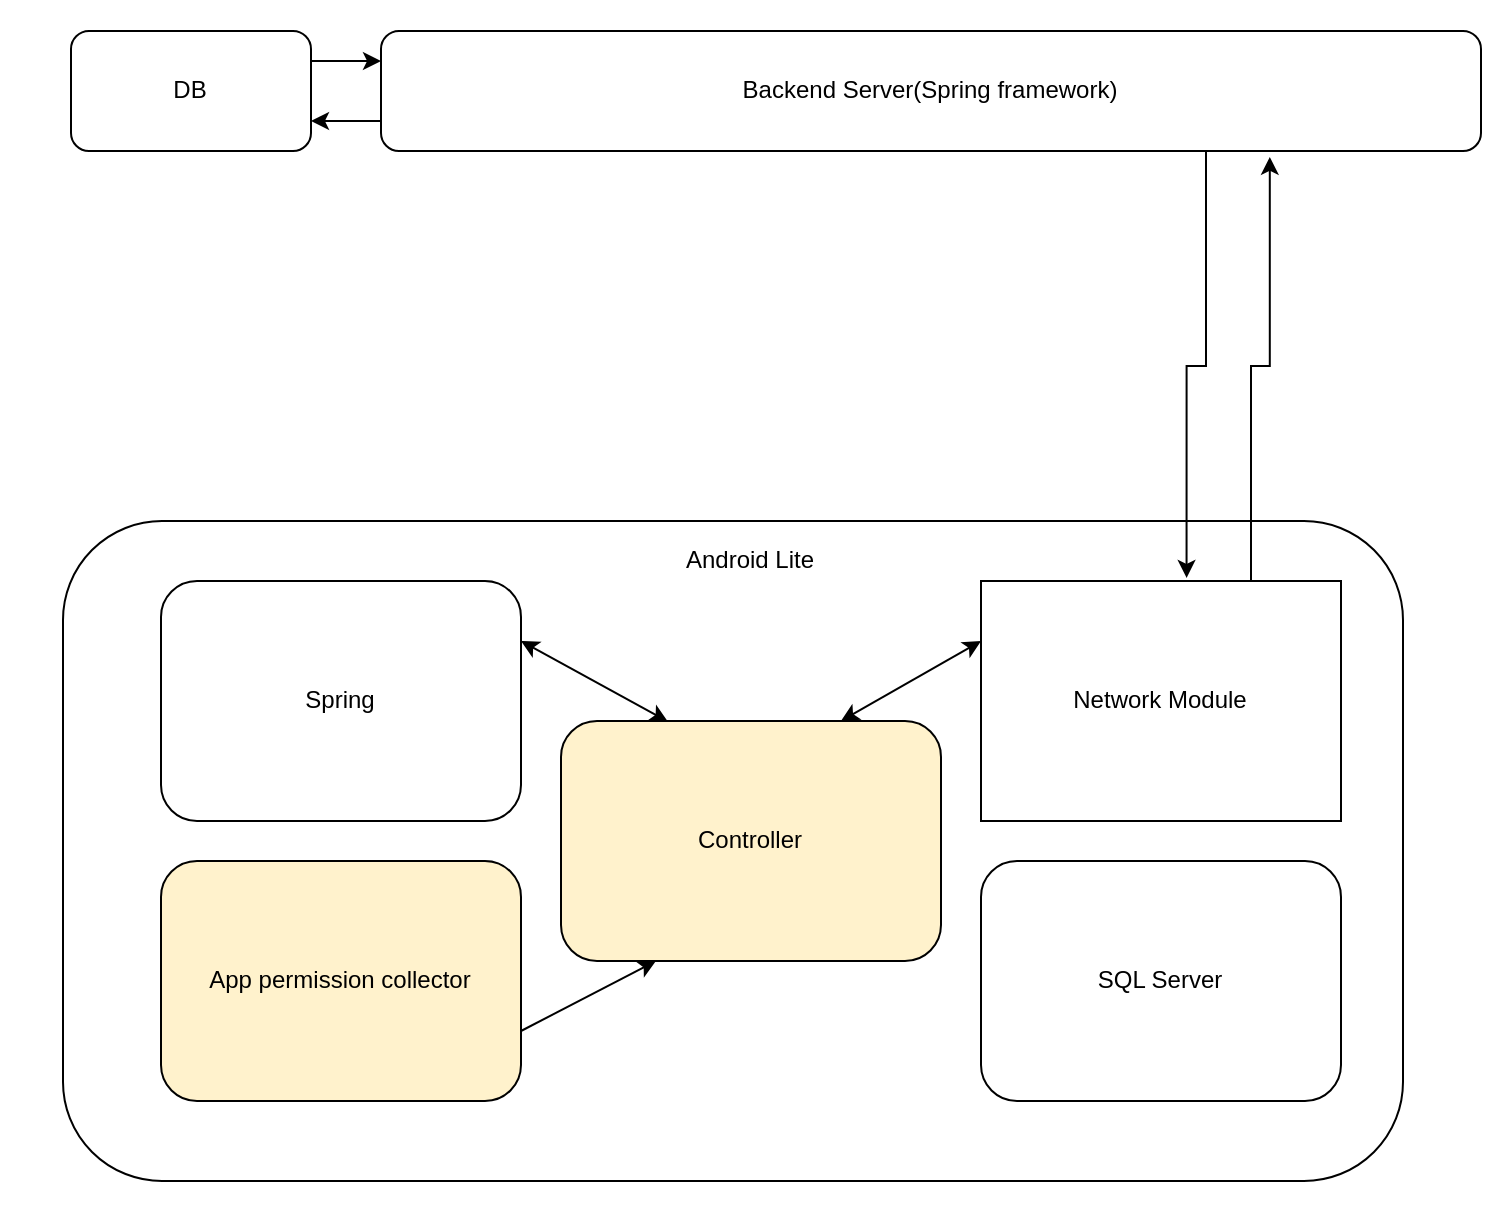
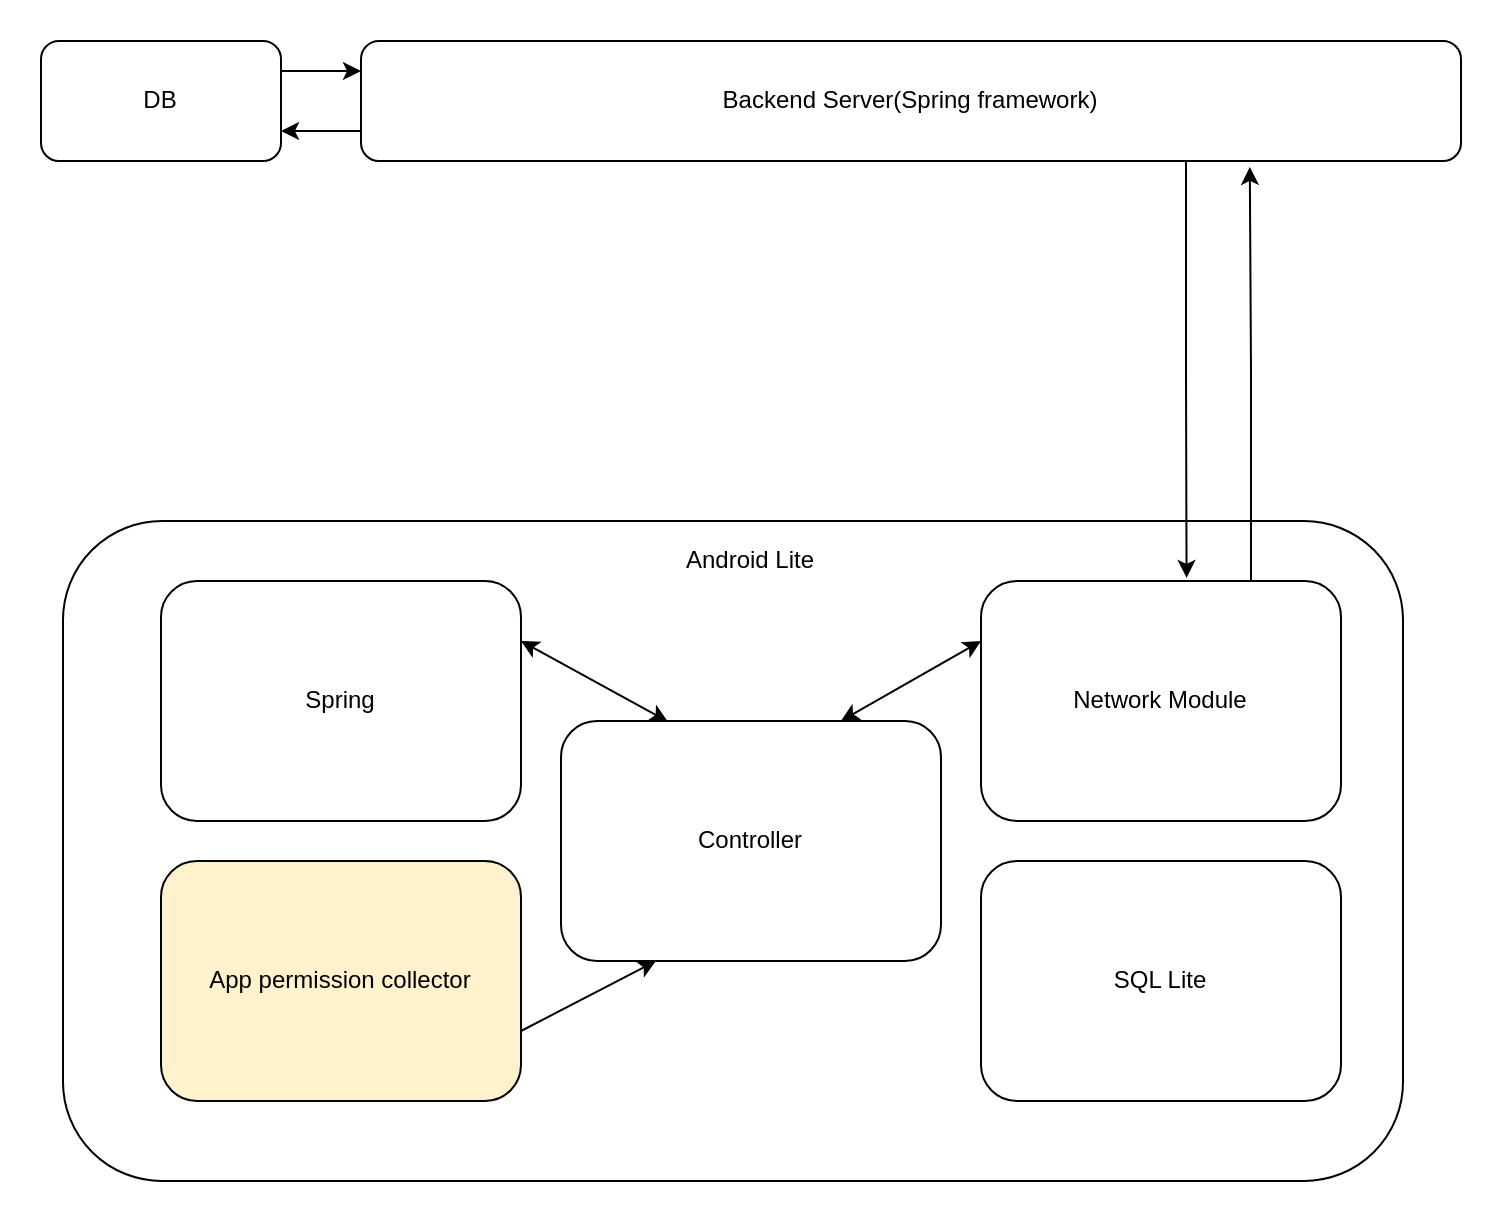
(191, 91) -> (161, 101)
(931, 91) -> (911, 101)
(1161, 701) -> (1161, 701)
(751, 841) -> (751, 841)
(1161, 981) -> (1161, 981)
